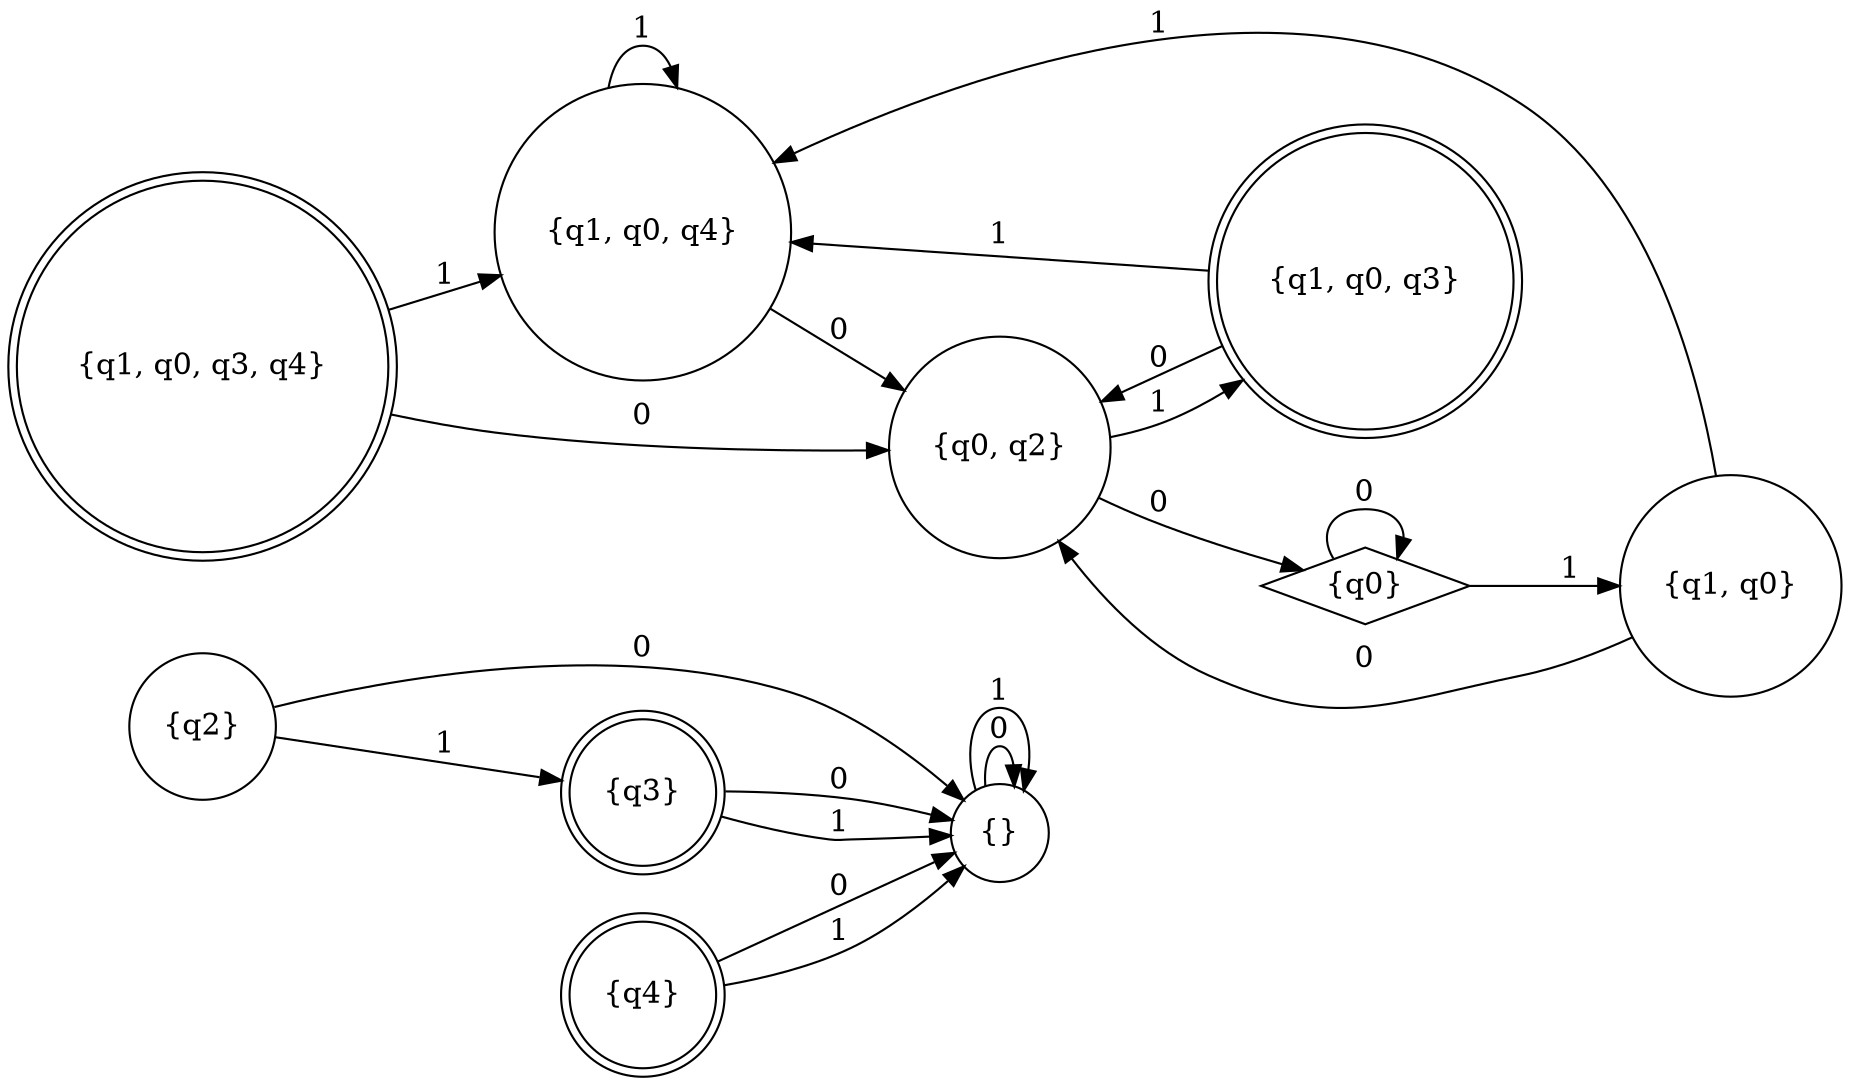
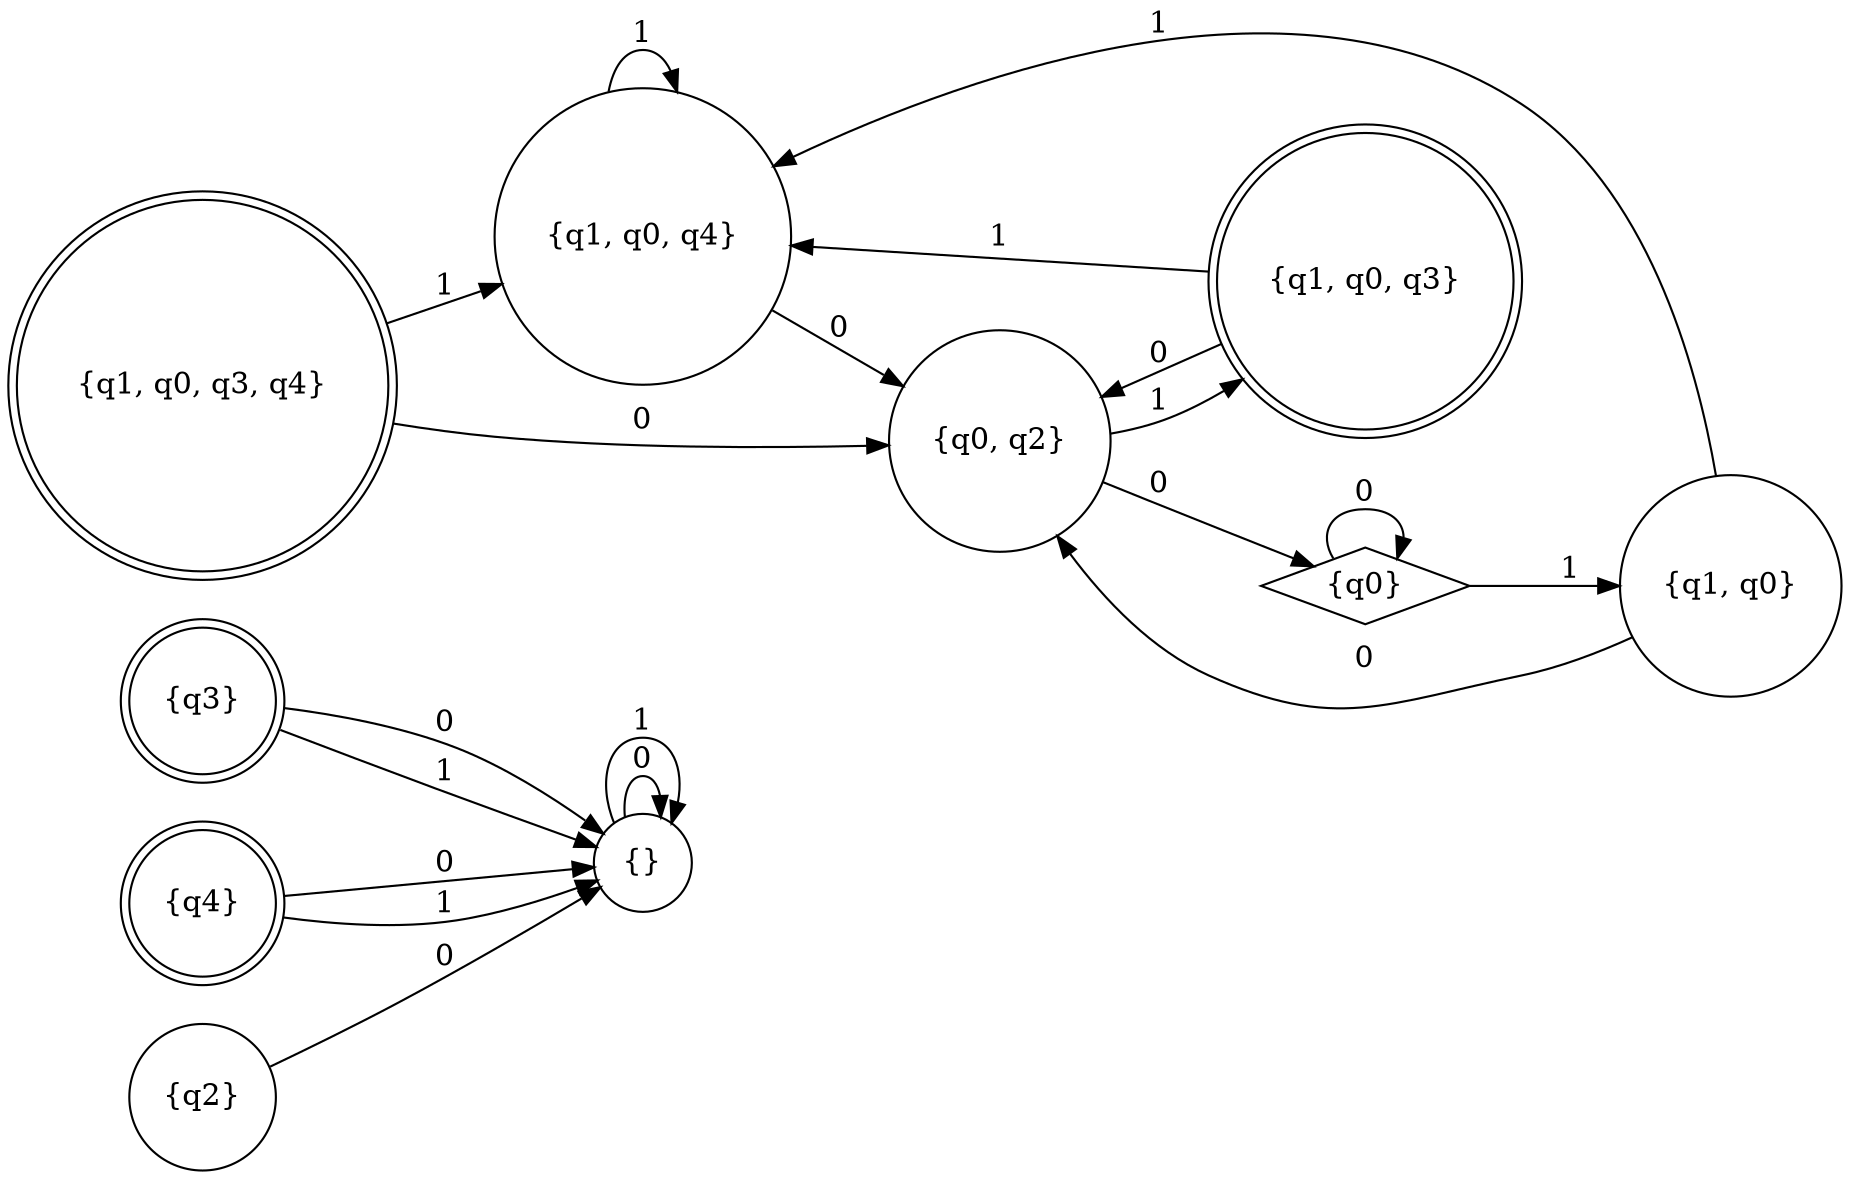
(408, 757) -> none
